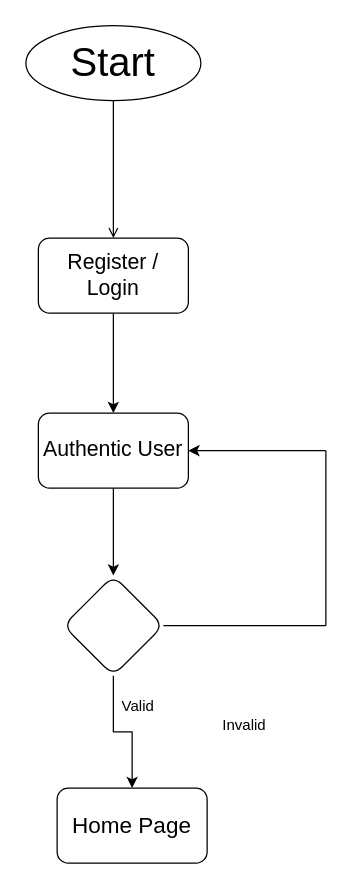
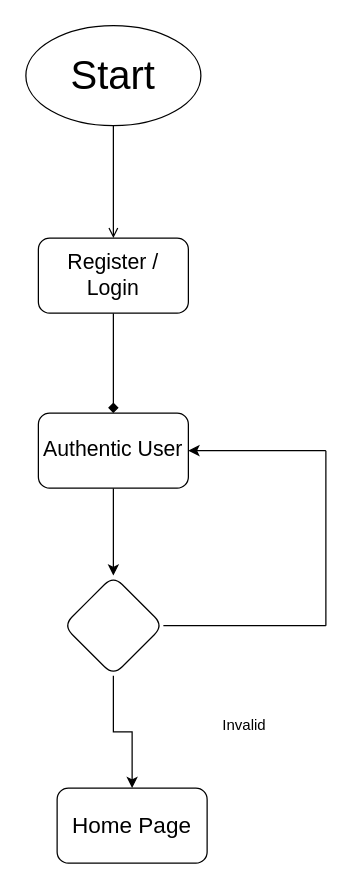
(113, 63) -> (113, 76)
(113, 403) -> (113, 402)
(138, 707) -> none
